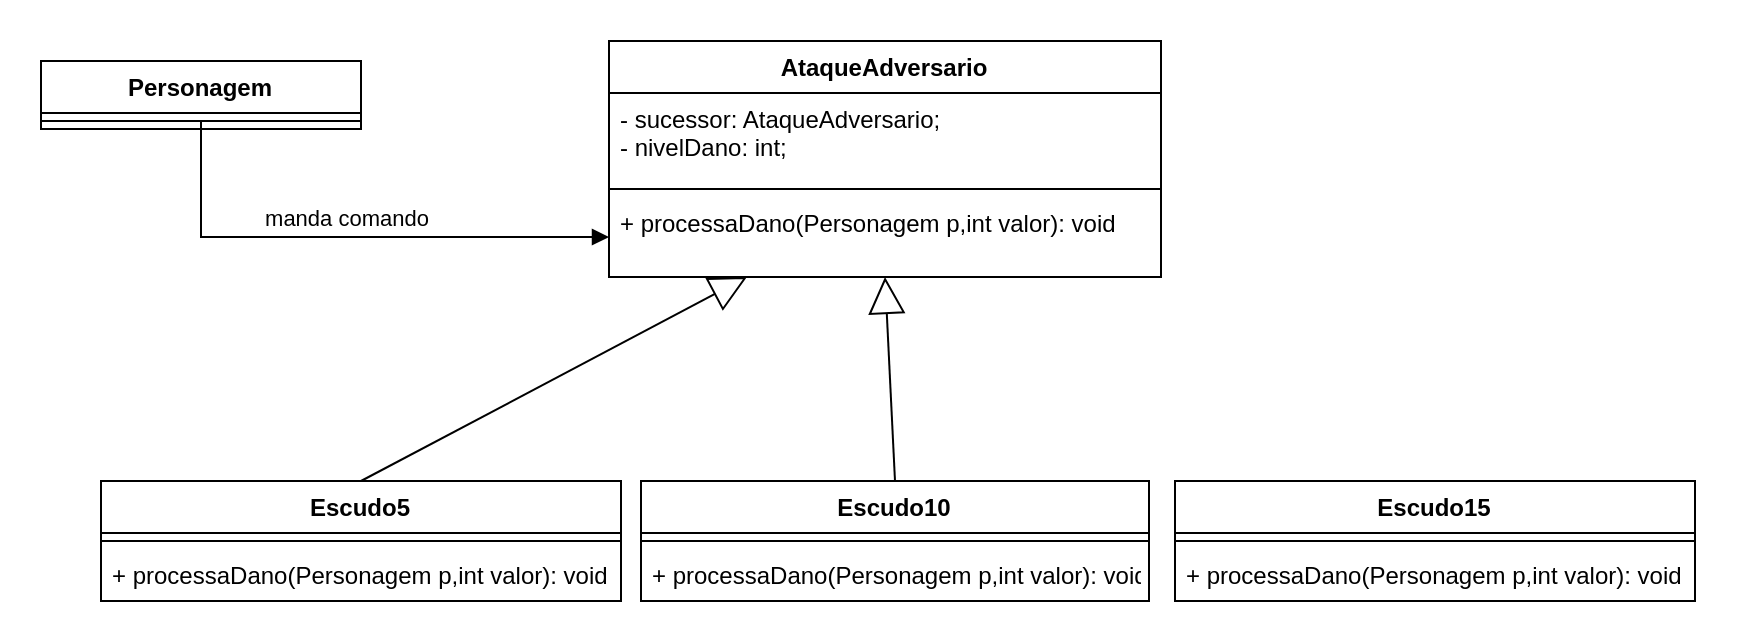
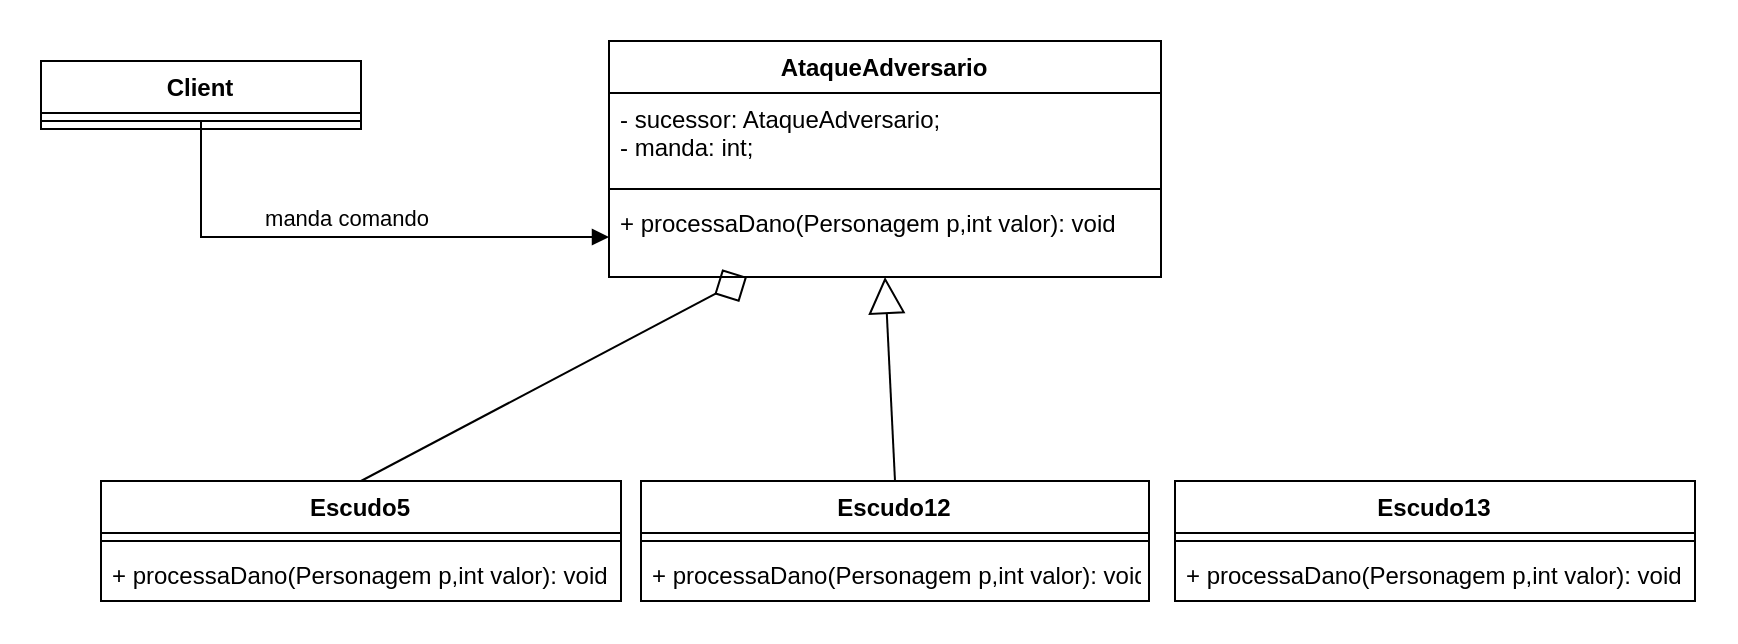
(200, 88) -> (200, 88)
(799, 120) -> (799, 120)
(714, 294) -> (714, 294)
(894, 508) -> (894, 508)
(1434, 508) -> (1434, 508)
